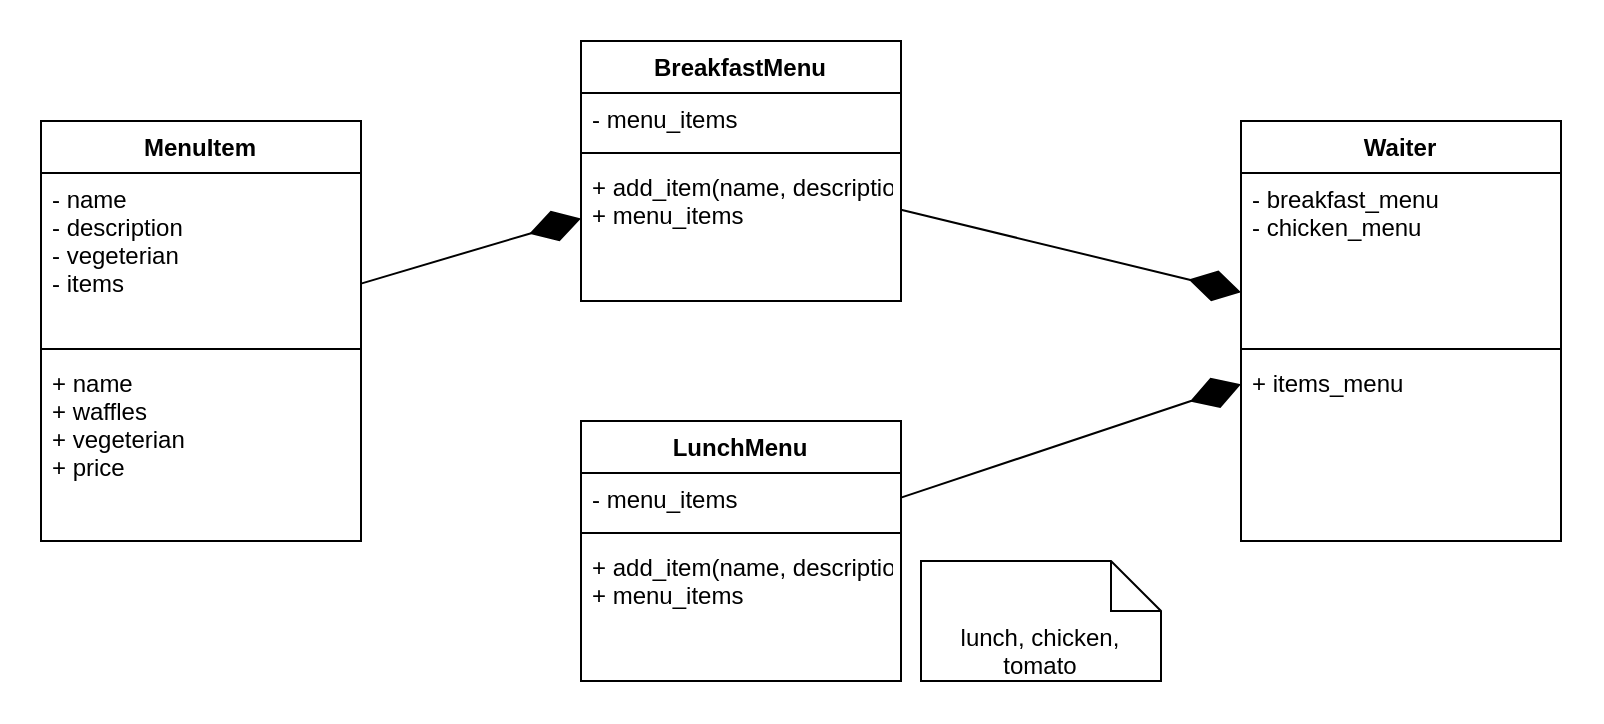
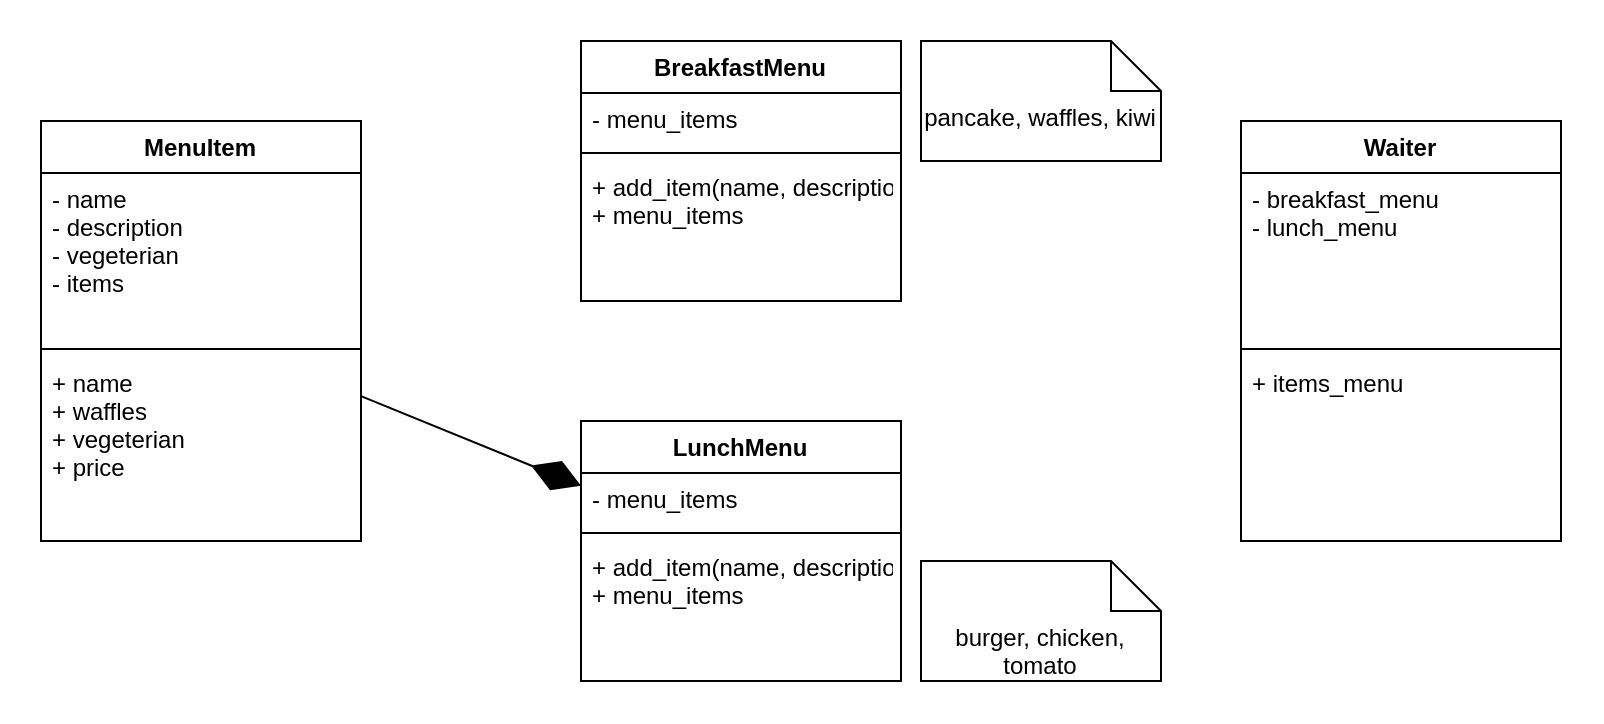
none -> (1041, 101)
(1356, 200) -> (1356, 200)
(1047, 245) -> none
(448, 258) -> none
none -> (448, 432)
(1047, 449) -> none
(1041, 654) -> (1041, 654)
